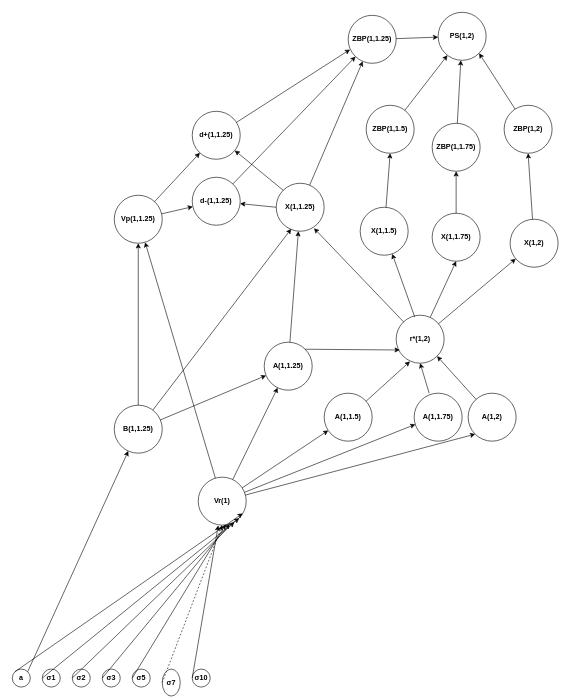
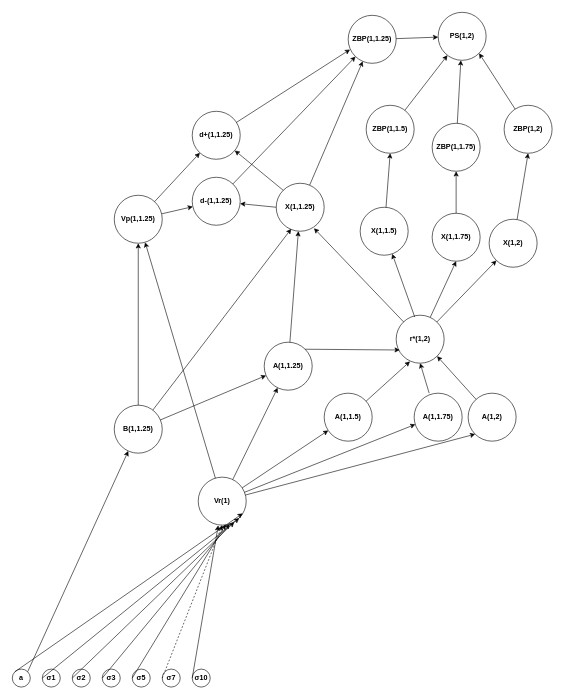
(534, 243) -> (513, 243)
(171, 683) -> (171, 678)
